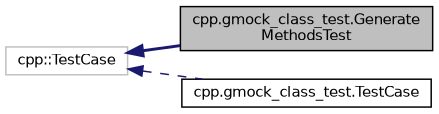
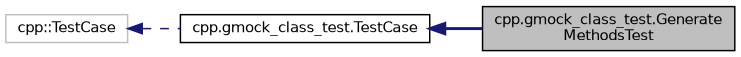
(161, 48) -> (464, 29)
